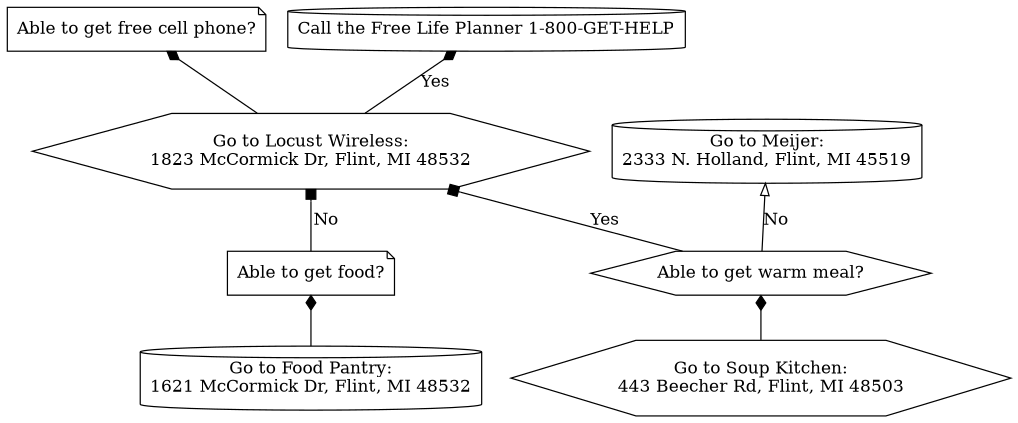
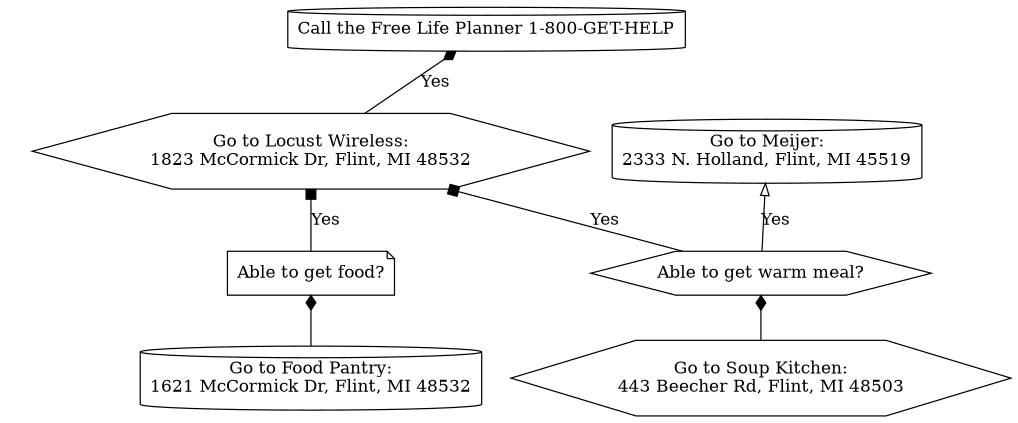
(137, 29) -> none
(326, 220) -> (326, 220)
(776, 220) -> (776, 220)
